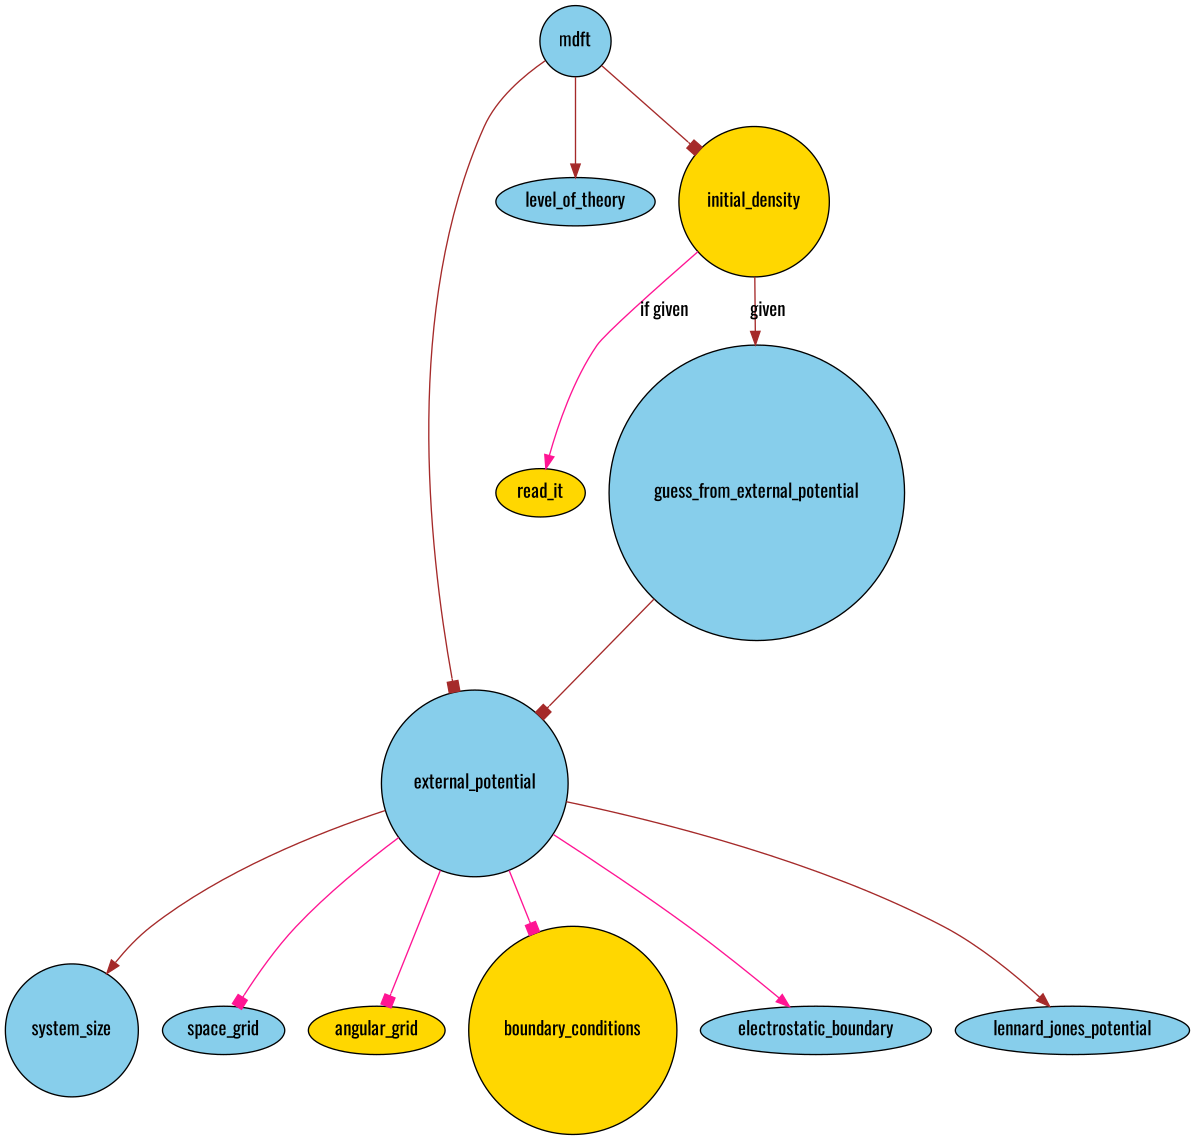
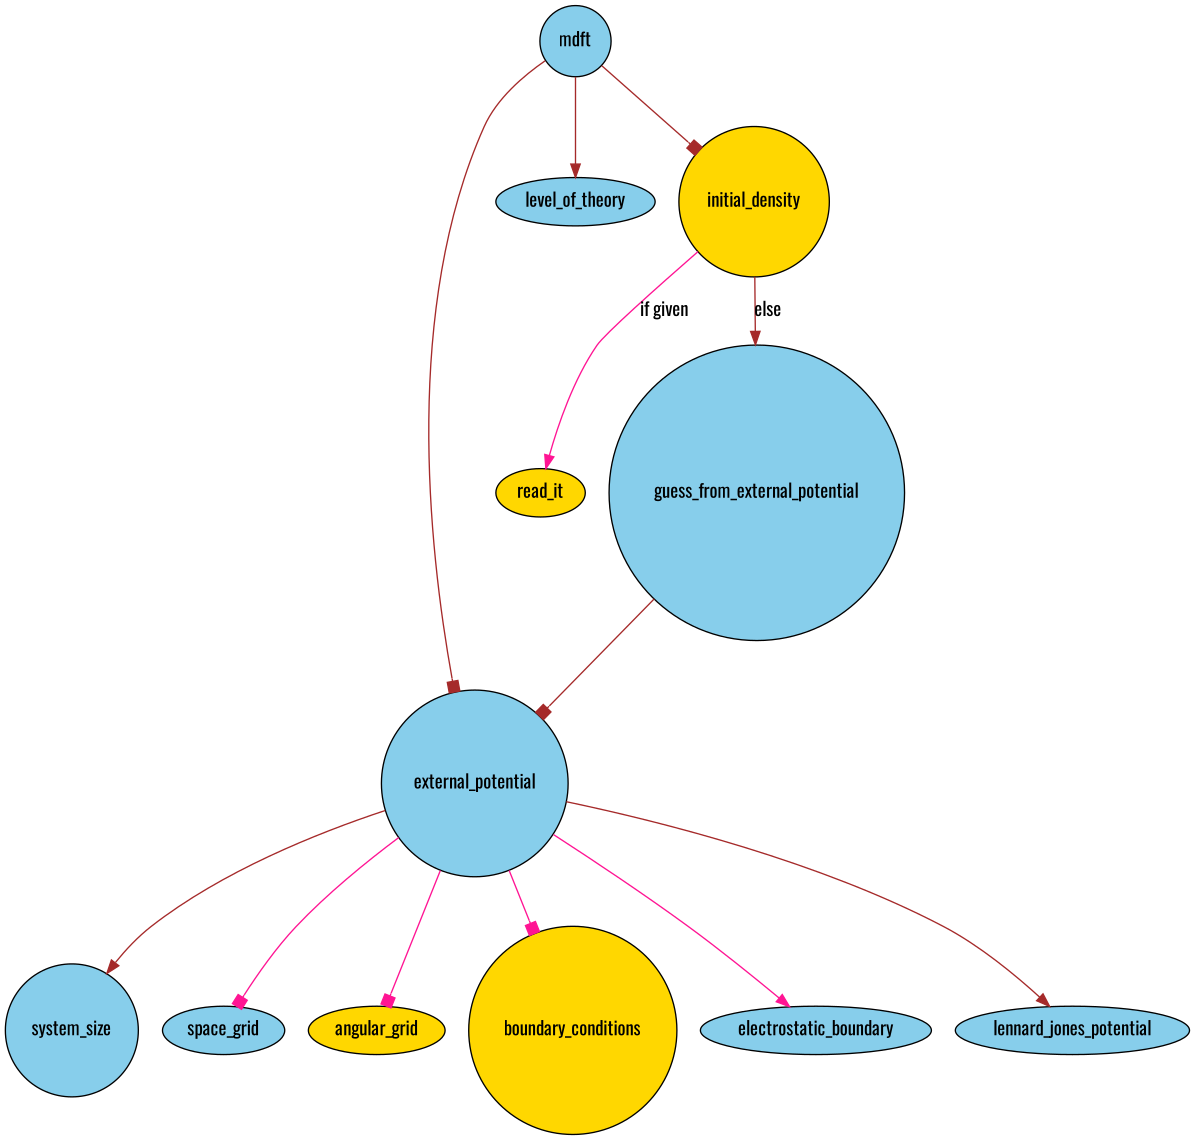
(768, 311) -> (768, 311)
